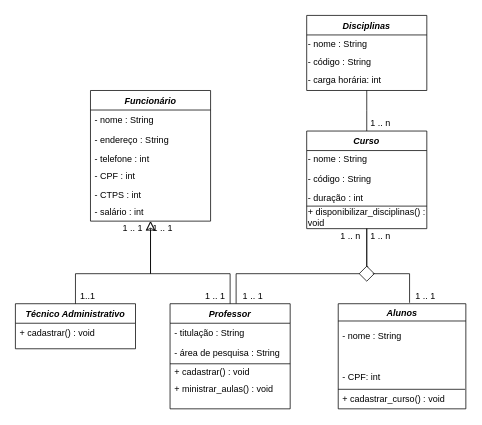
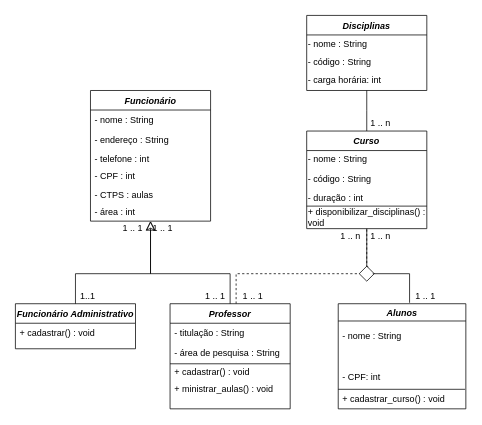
(119, 195) -> (124, 195)
(124, 212) -> (119, 212)
(283, 273) -> (283, 273)
(75, 314) -> (75, 314)
